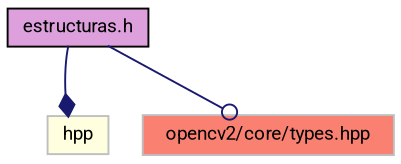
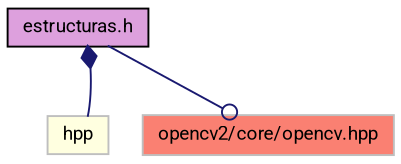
(65, 70) -> (91, 93)
(268, 135) -> (268, 135)
